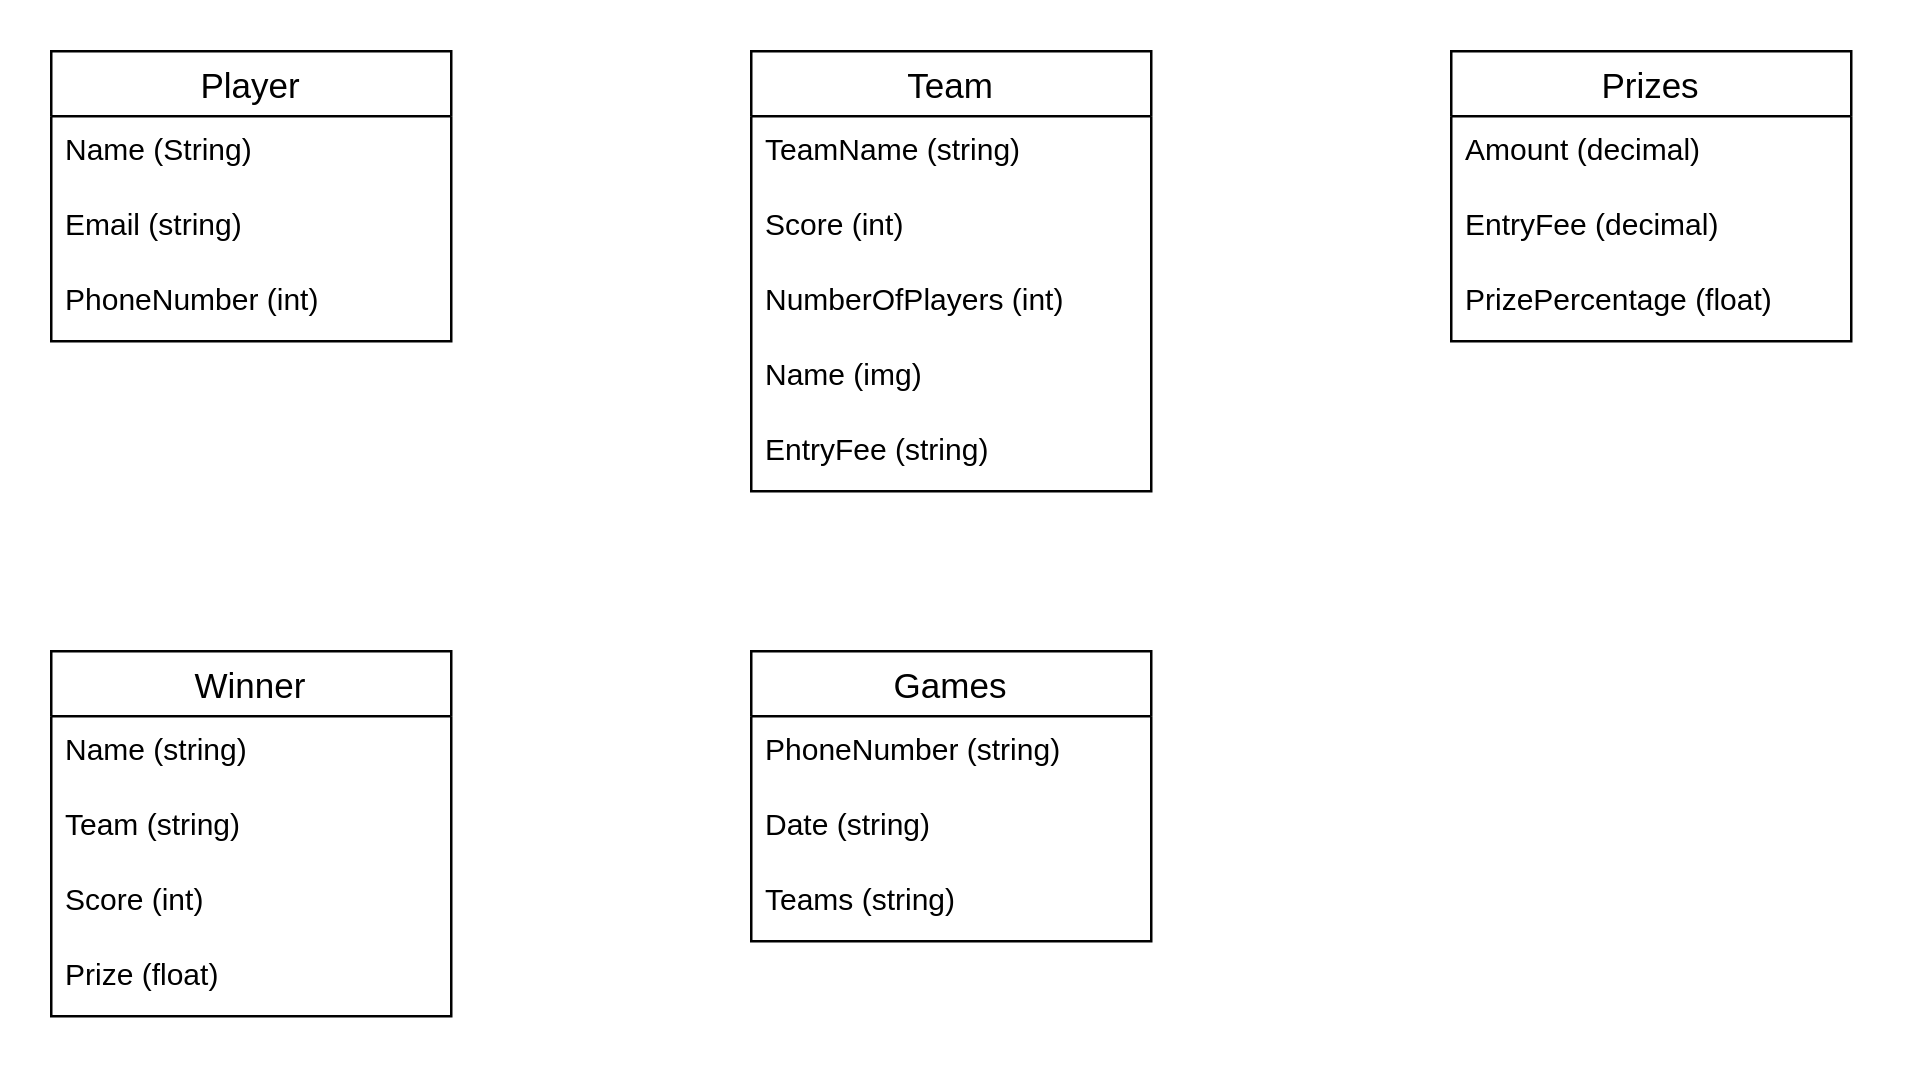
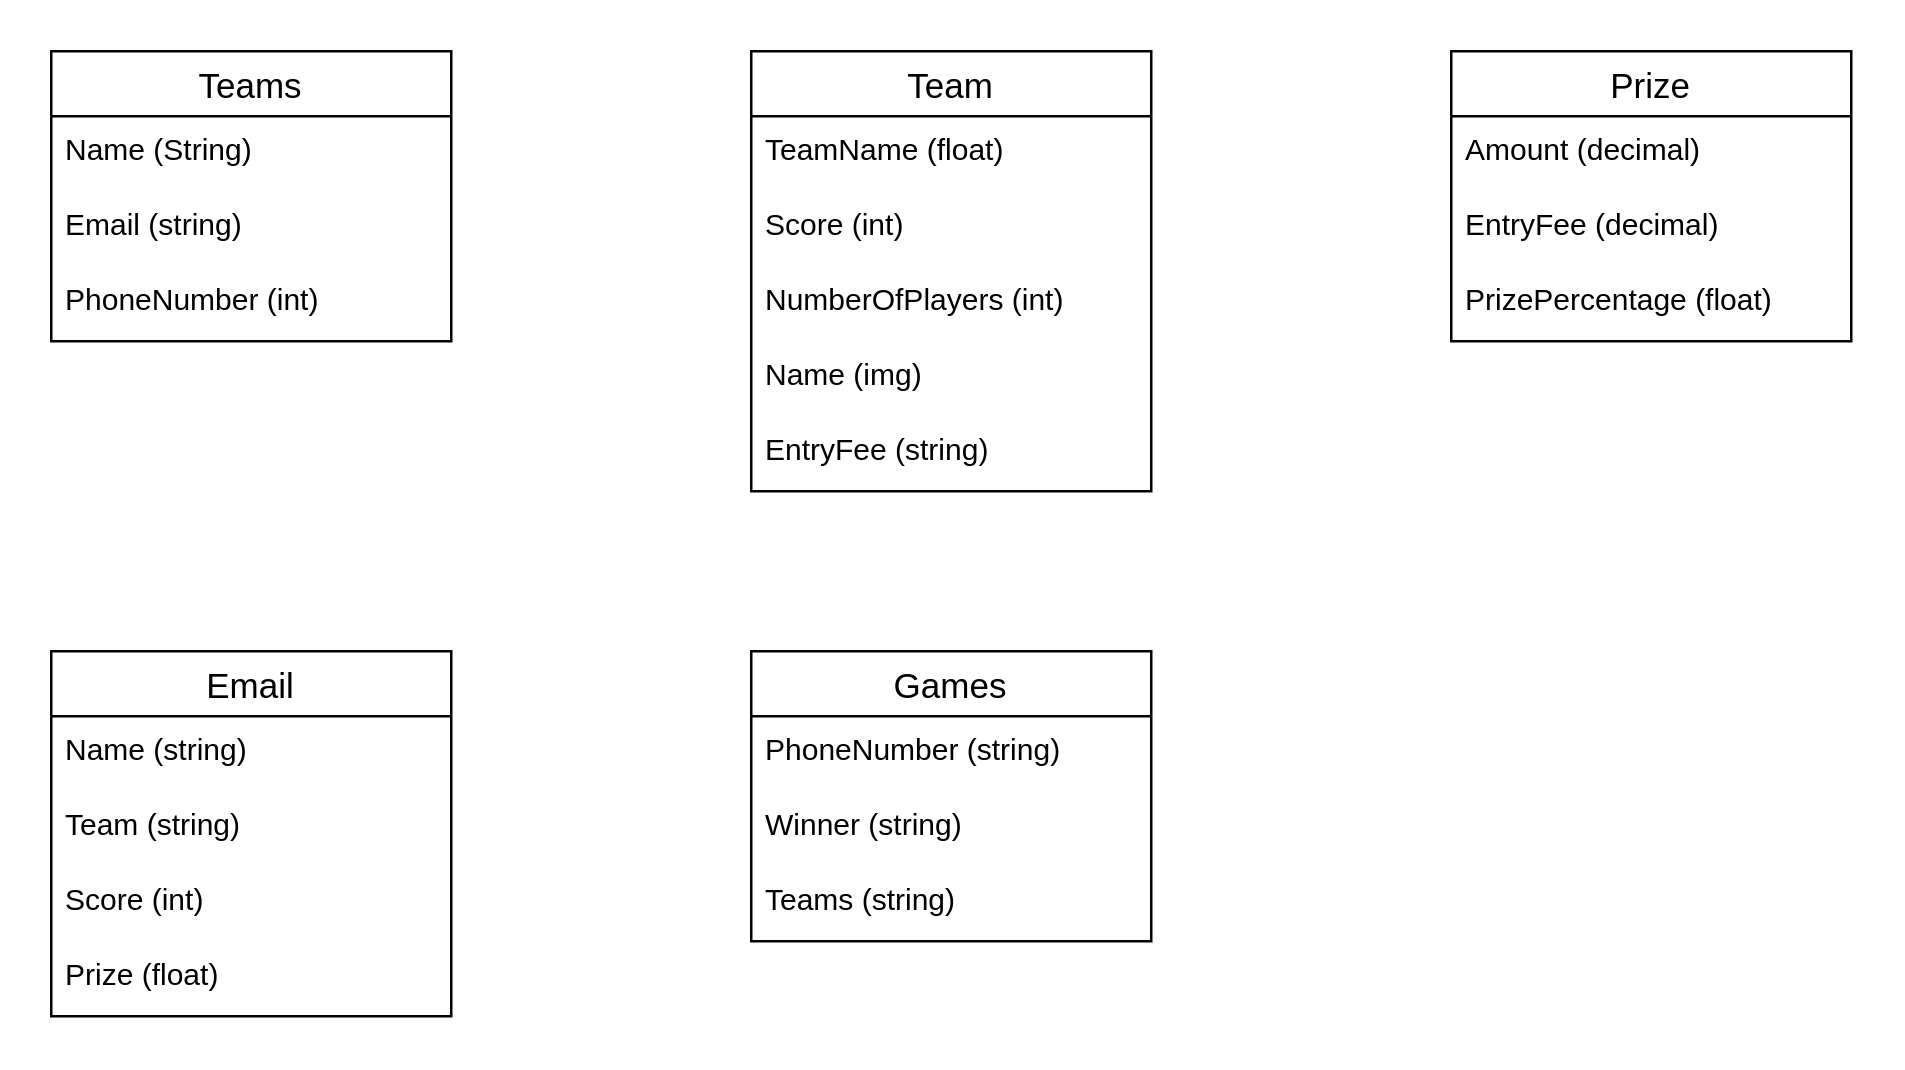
(250, 86) -> (250, 86)
(1650, 86) -> (1650, 86)
(900, 150) -> (892, 150)
(250, 686) -> (250, 686)
(866, 825) -> (879, 825)
